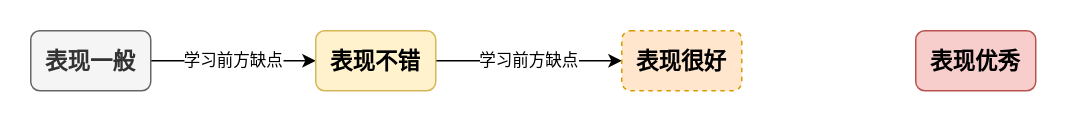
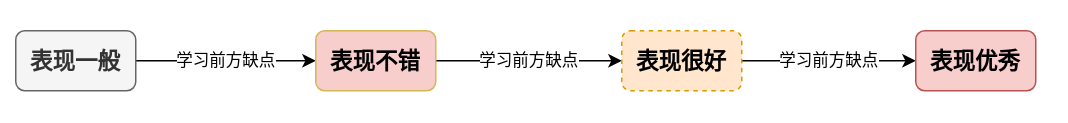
(91, 61) -> (76, 61)
(376, 61) -> (376, 61)
none -> (824, 61)
